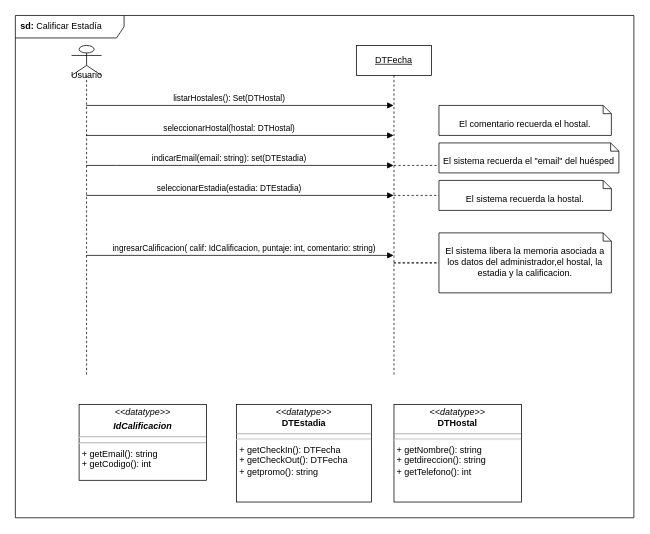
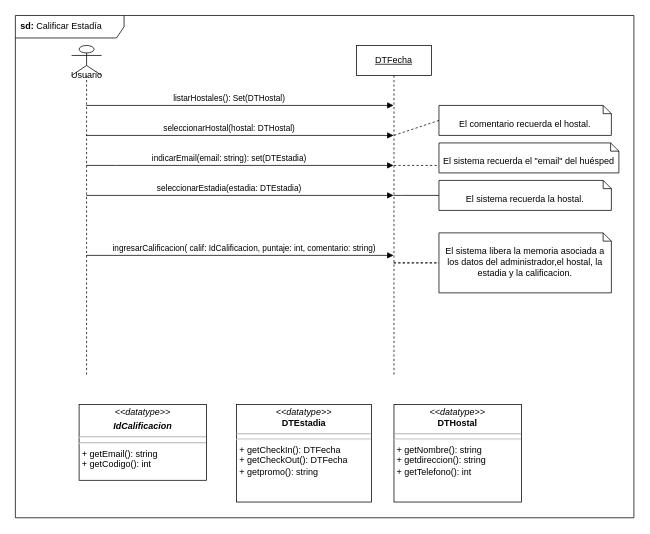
none -> (418, 127)
(418, 195) -> (418, 195)
